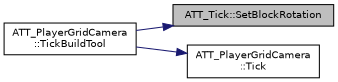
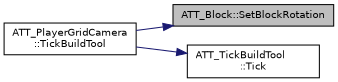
(253, 15) -> (253, 15)
(253, 61) -> (253, 61)
